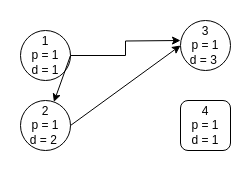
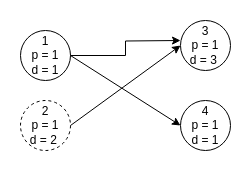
(63, 77) -> (124, 89)
(46, 126) -> (46, 126)
(206, 126) -> (206, 126)
